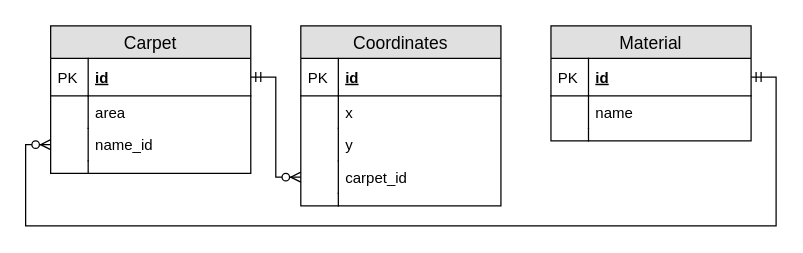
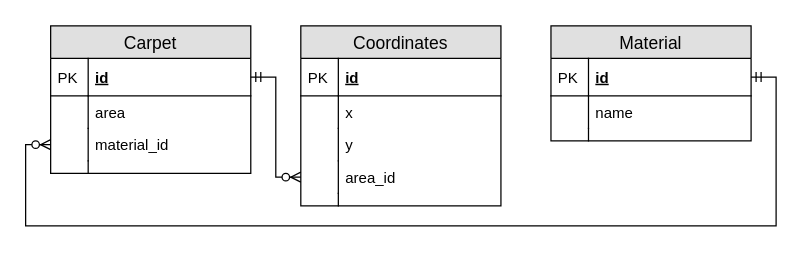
(122, 145) -> (135, 145)
(381, 178) -> (372, 178)
